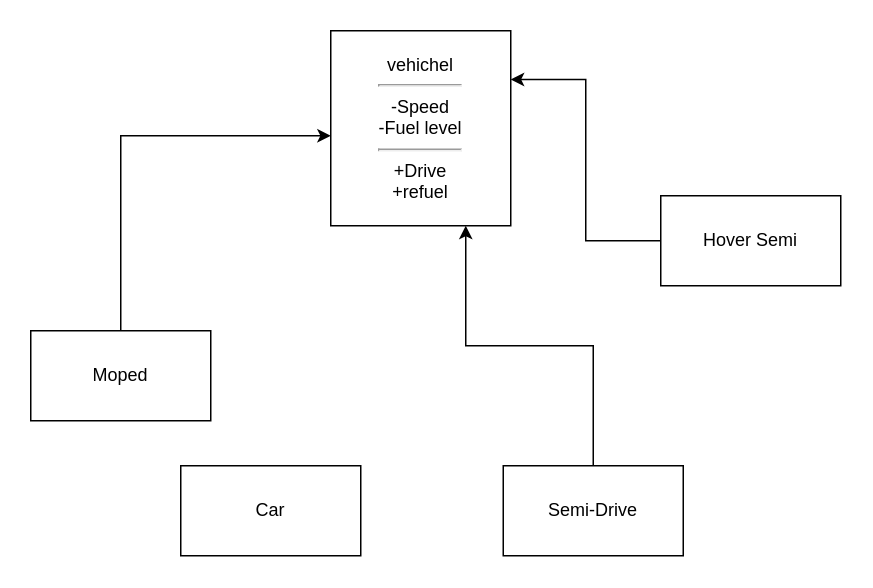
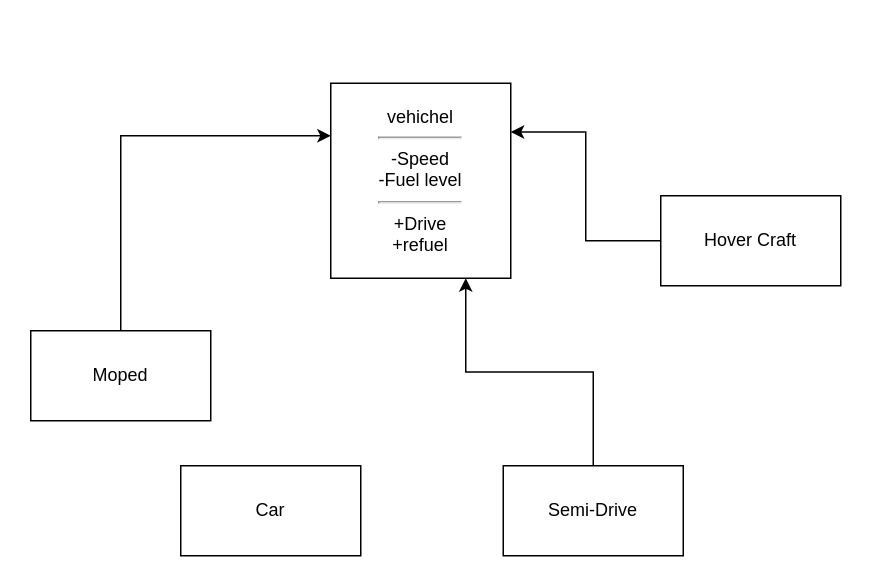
(421, 128) -> (421, 181)
(751, 241) -> (751, 241)
